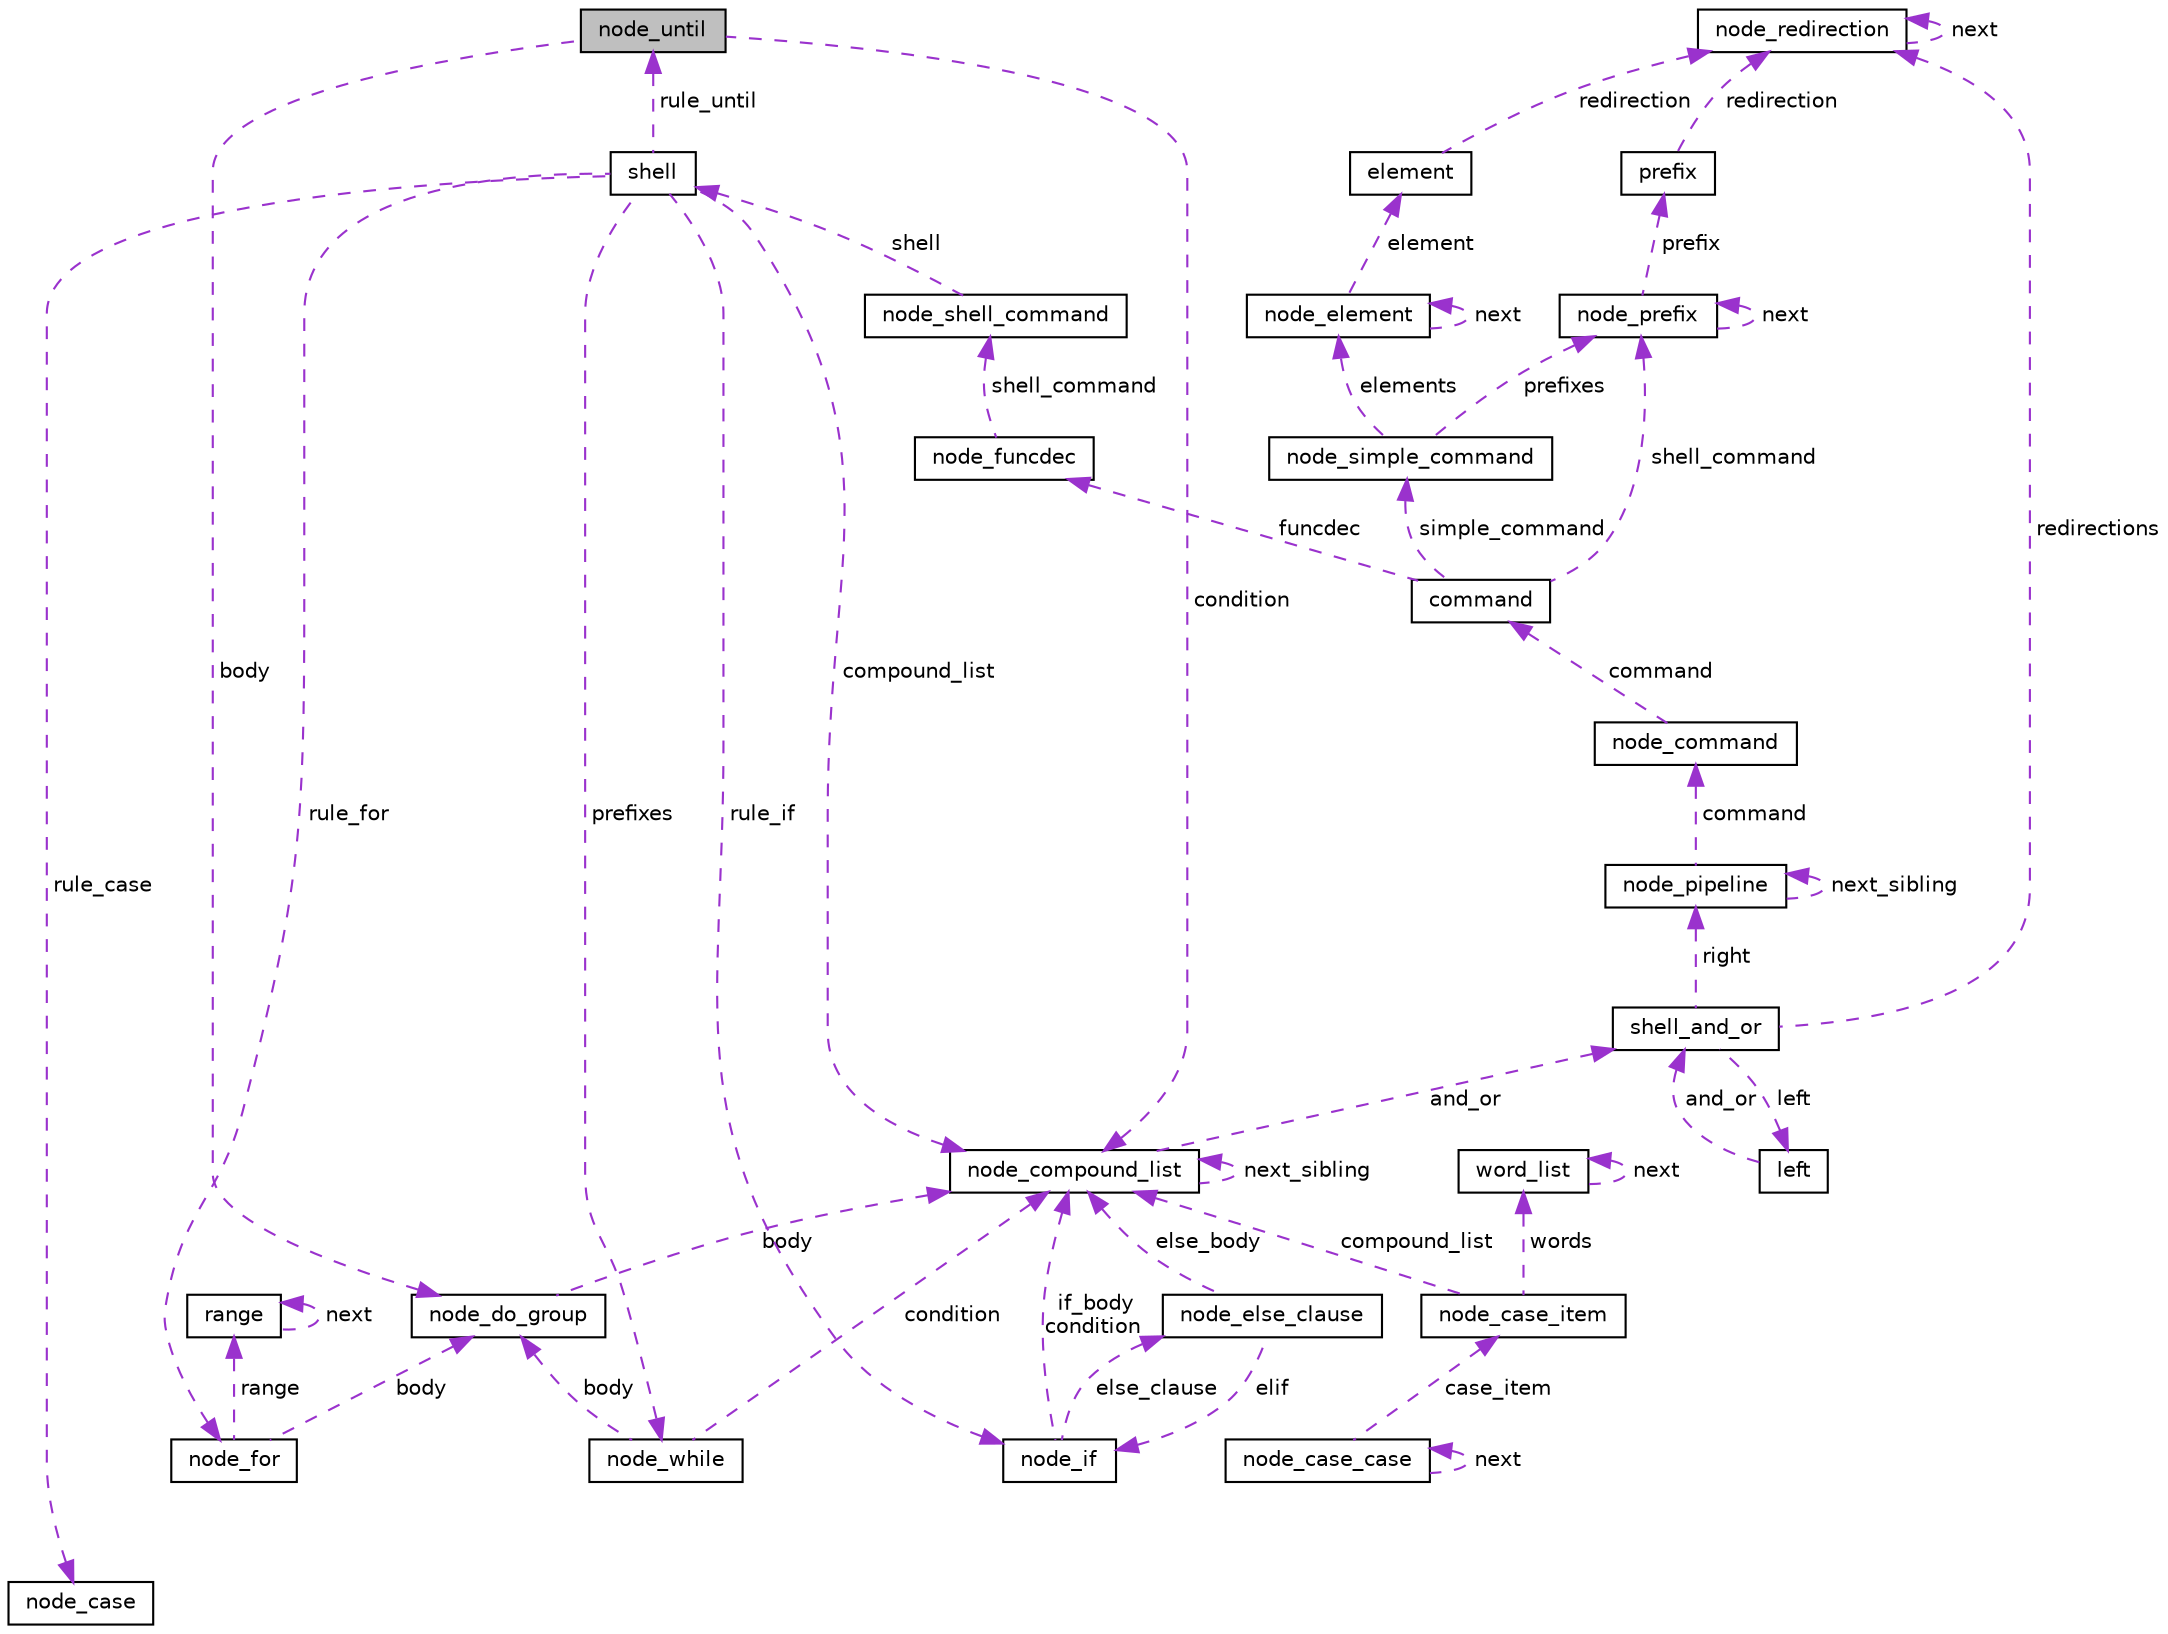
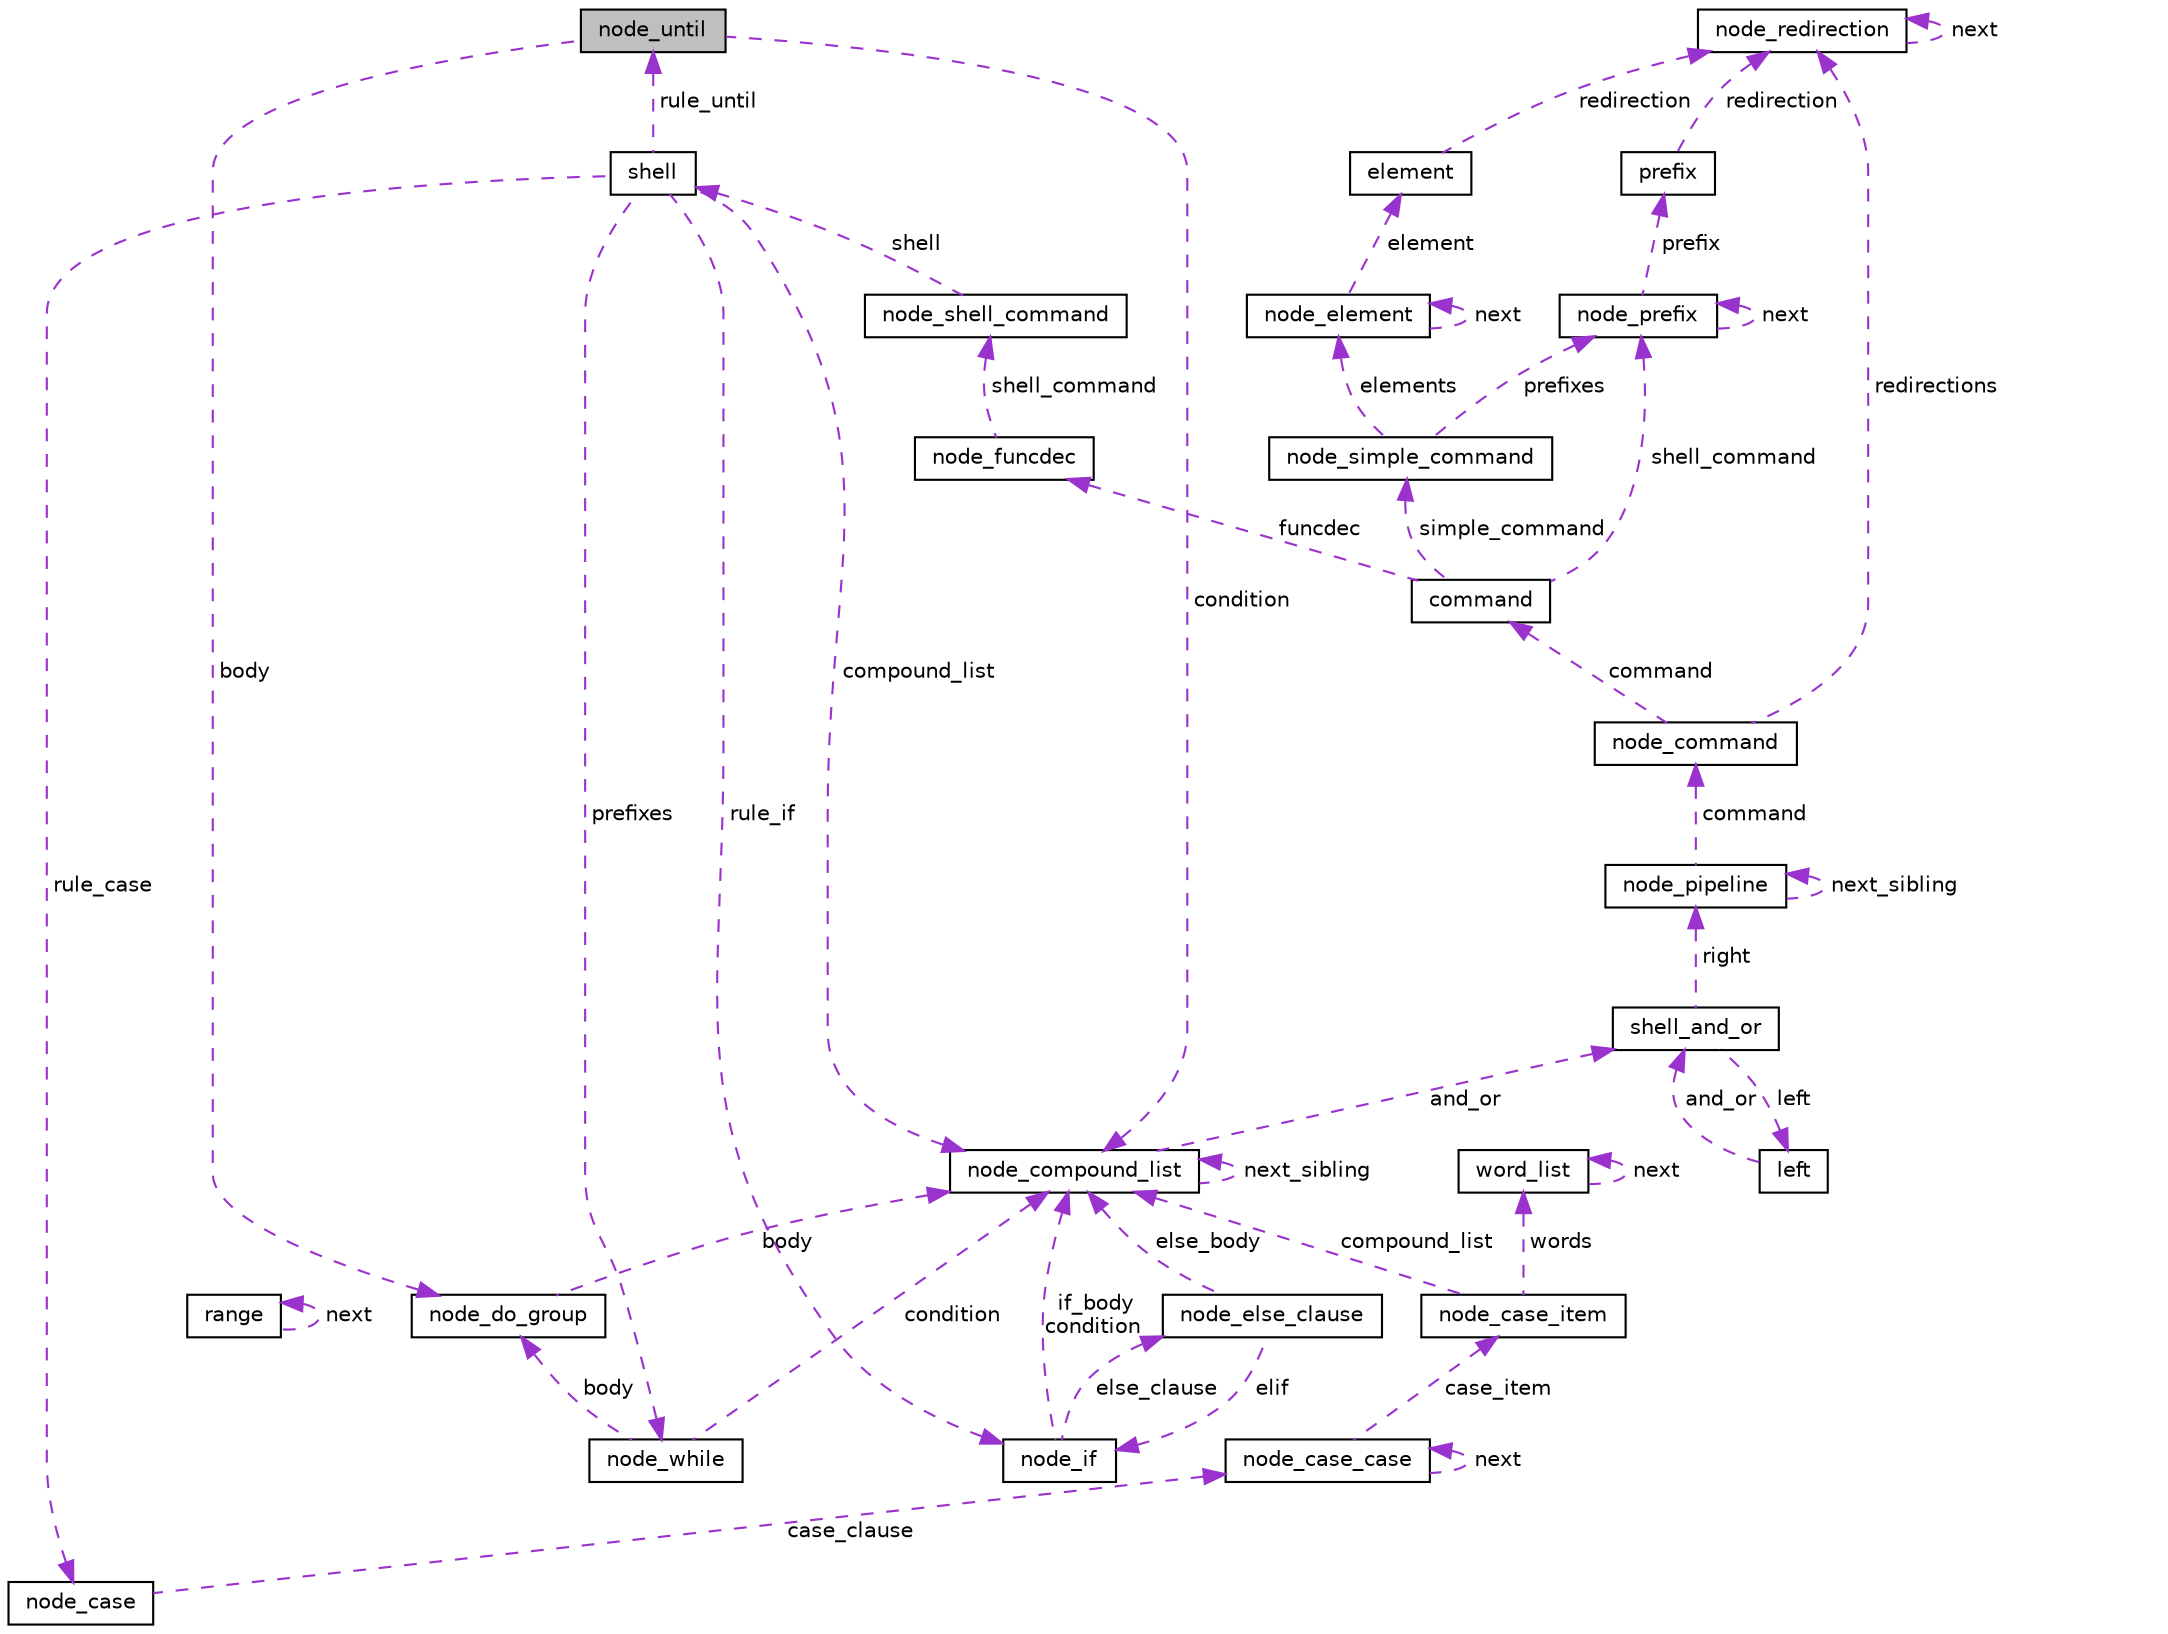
(2030, 601) -> (1868, 421)
(234, 1461) -> none
none -> (678, 1535)
